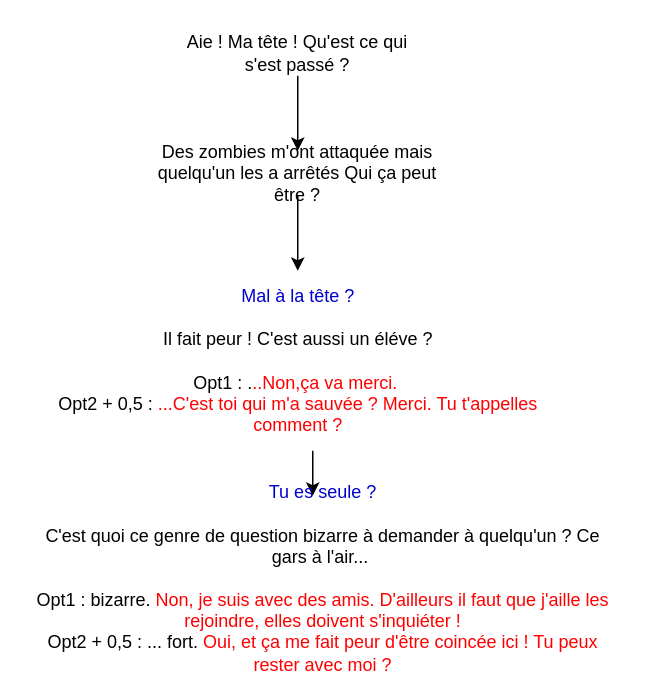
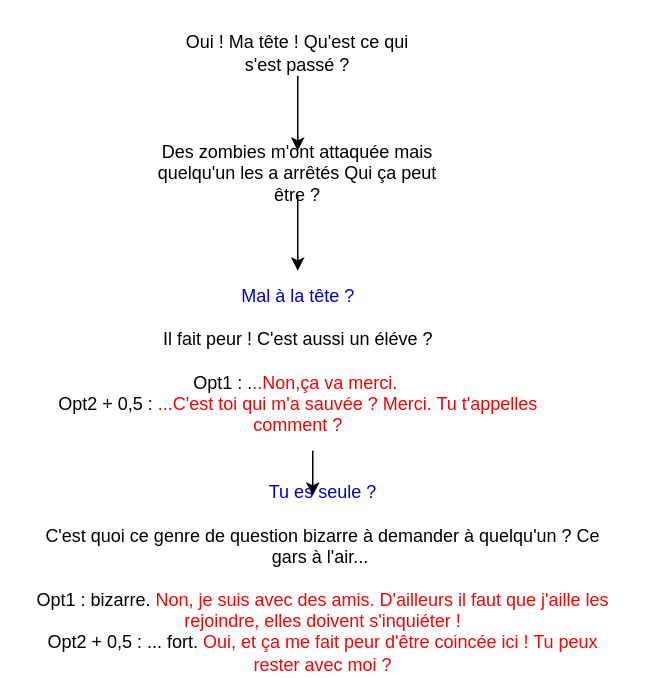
(298, 53) -> (298, 53)
